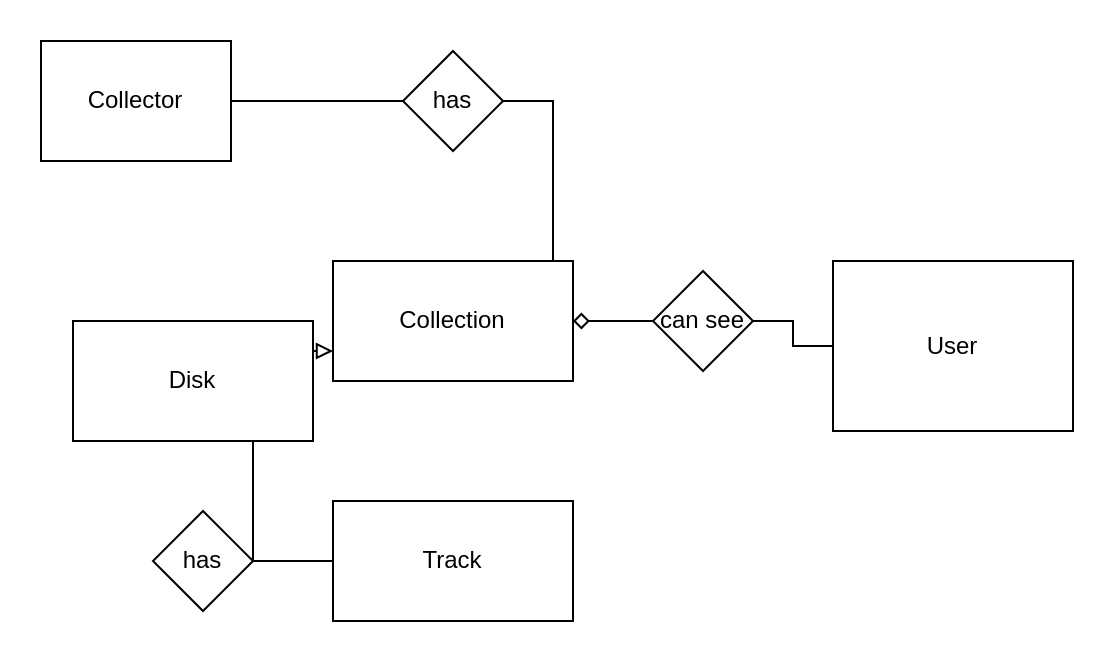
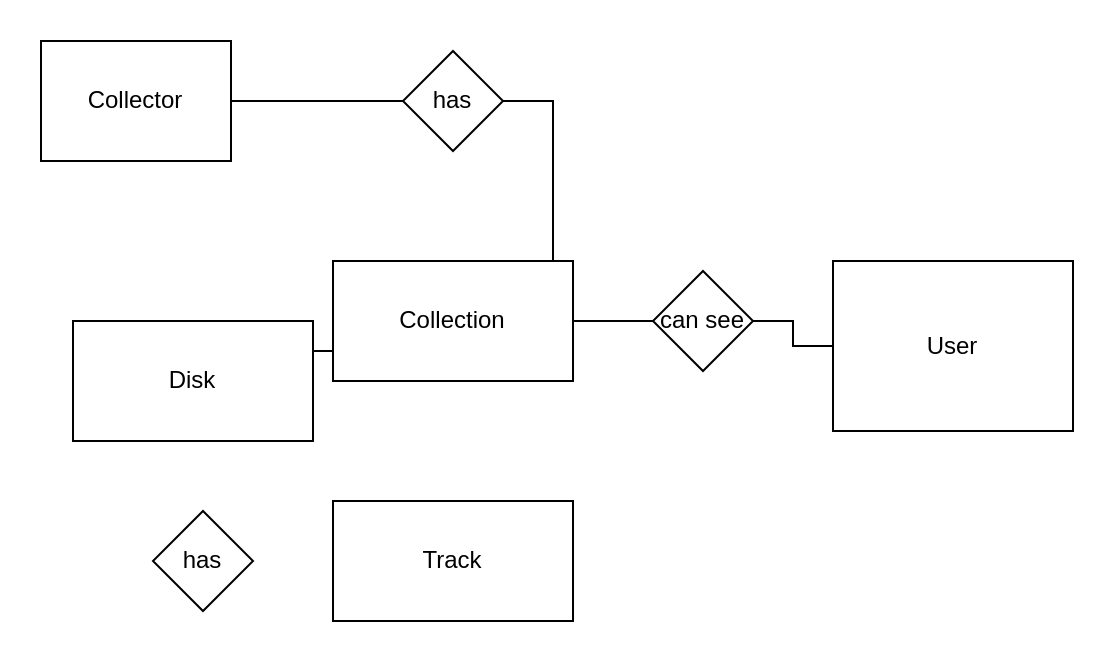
(589, 321) -> (581, 321)
(316, 351) -> (322, 351)
(253, 541) -> none
